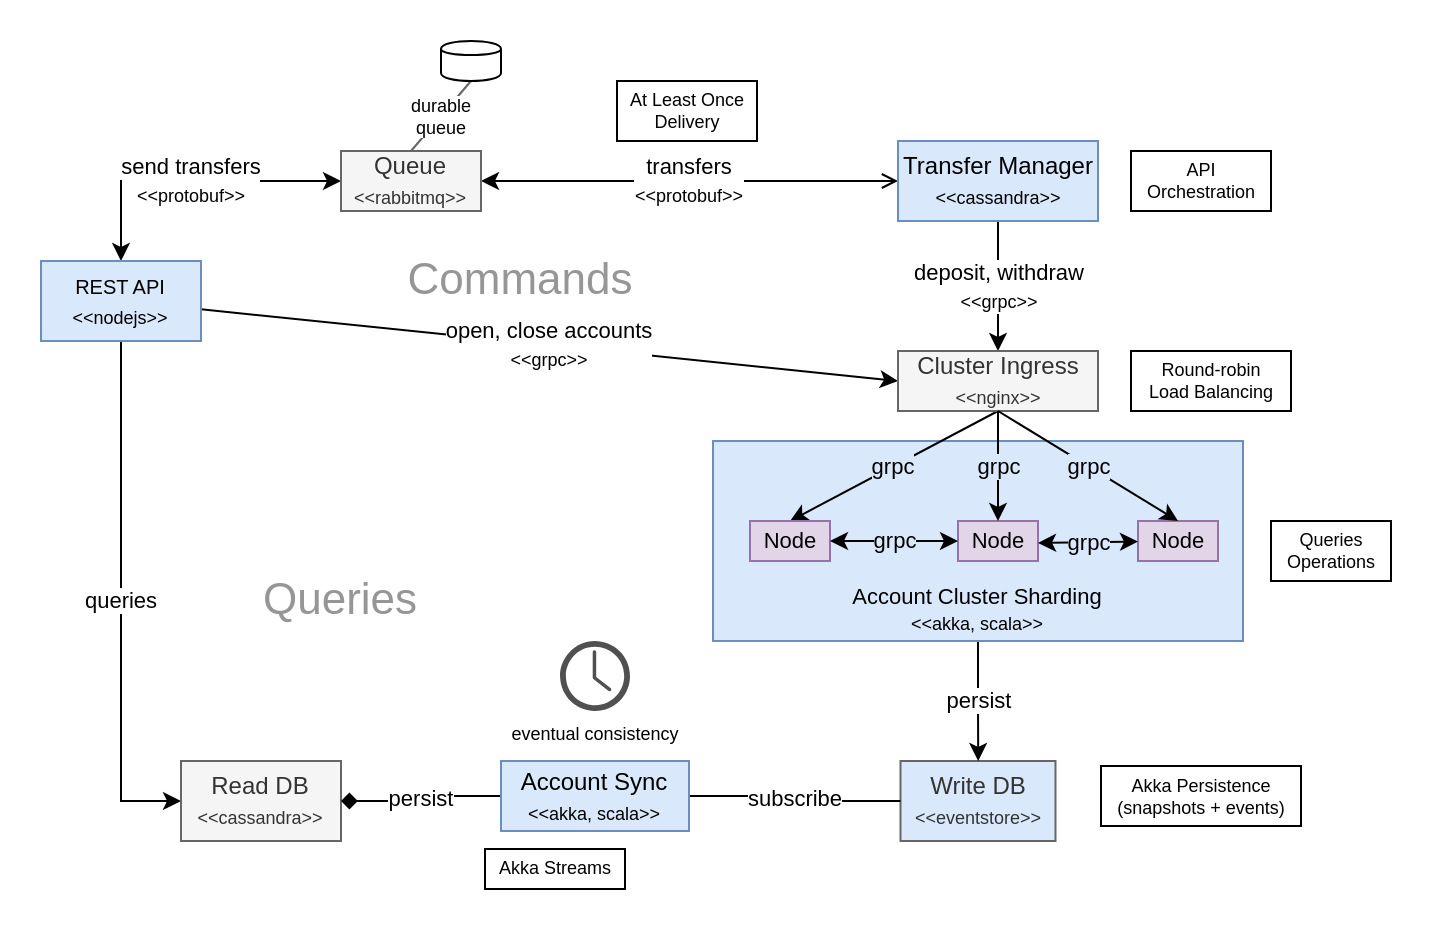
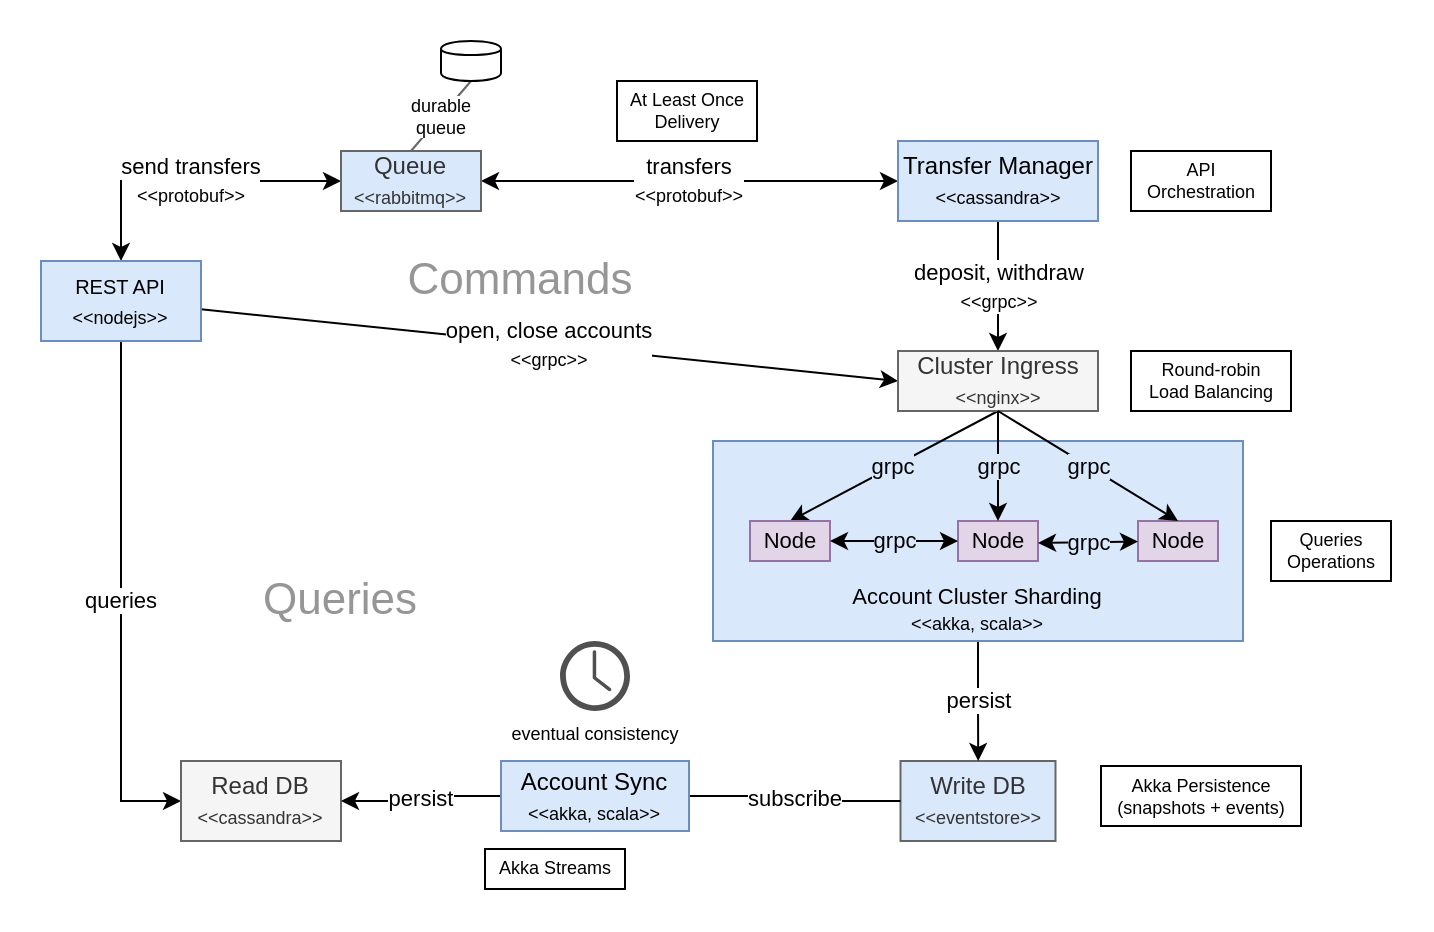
(411, 181) -> (411, 181)
(886, 181) -> (883, 181)
(357, 801) -> (356, 801)
